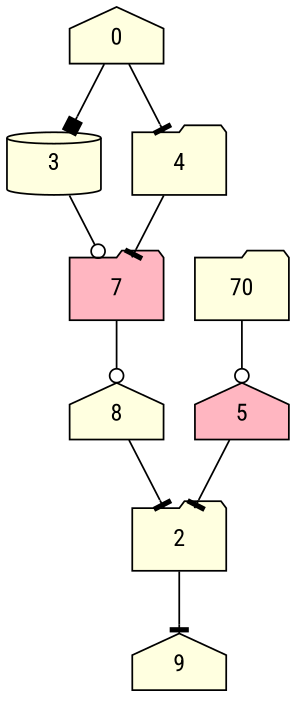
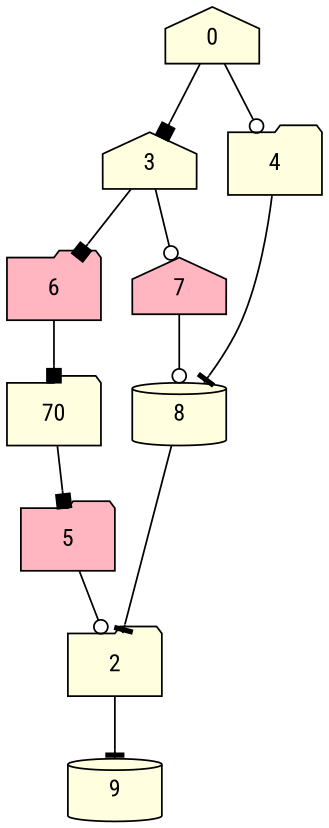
(144, 94) -> (239, 92)
(54, 164) -> (150, 164)
(150, 223) -> (253, 290)
none -> (54, 289)
(117, 289) -> (179, 289)
(242, 345) -> (60, 468)
(117, 414) -> (179, 414)
(242, 414) -> (68, 539)
(214, 470) -> (89, 596)
(179, 665) -> (115, 790)
